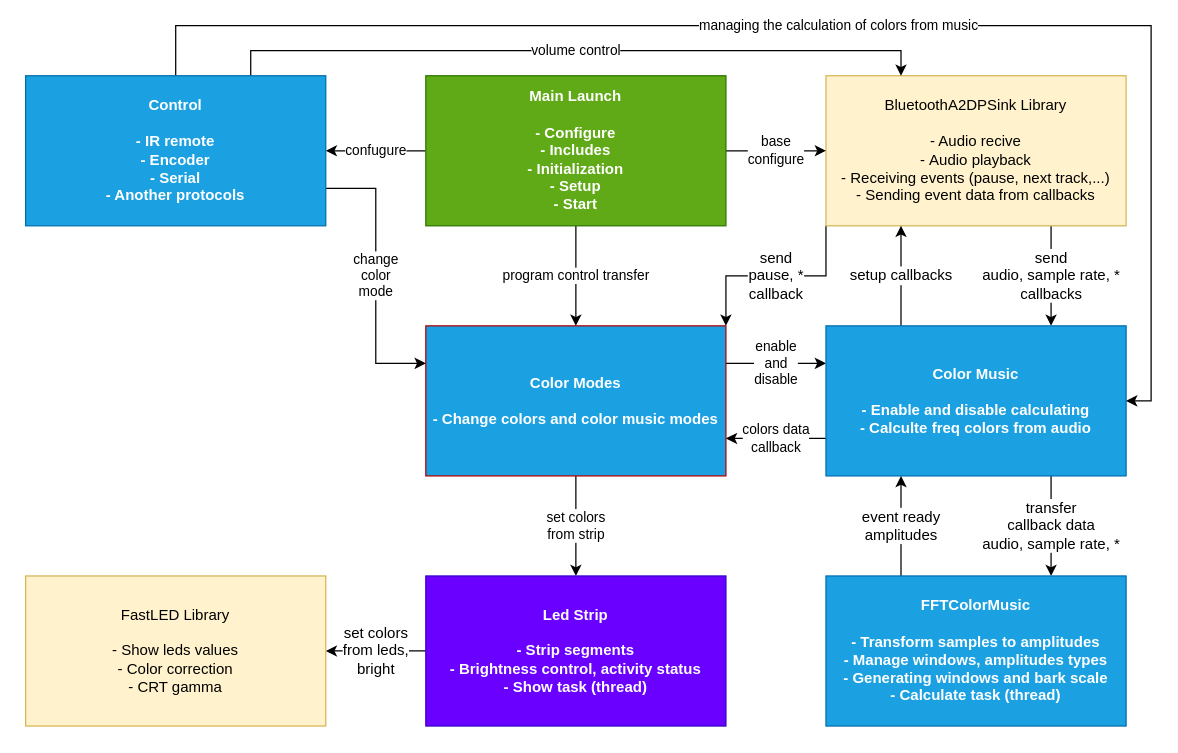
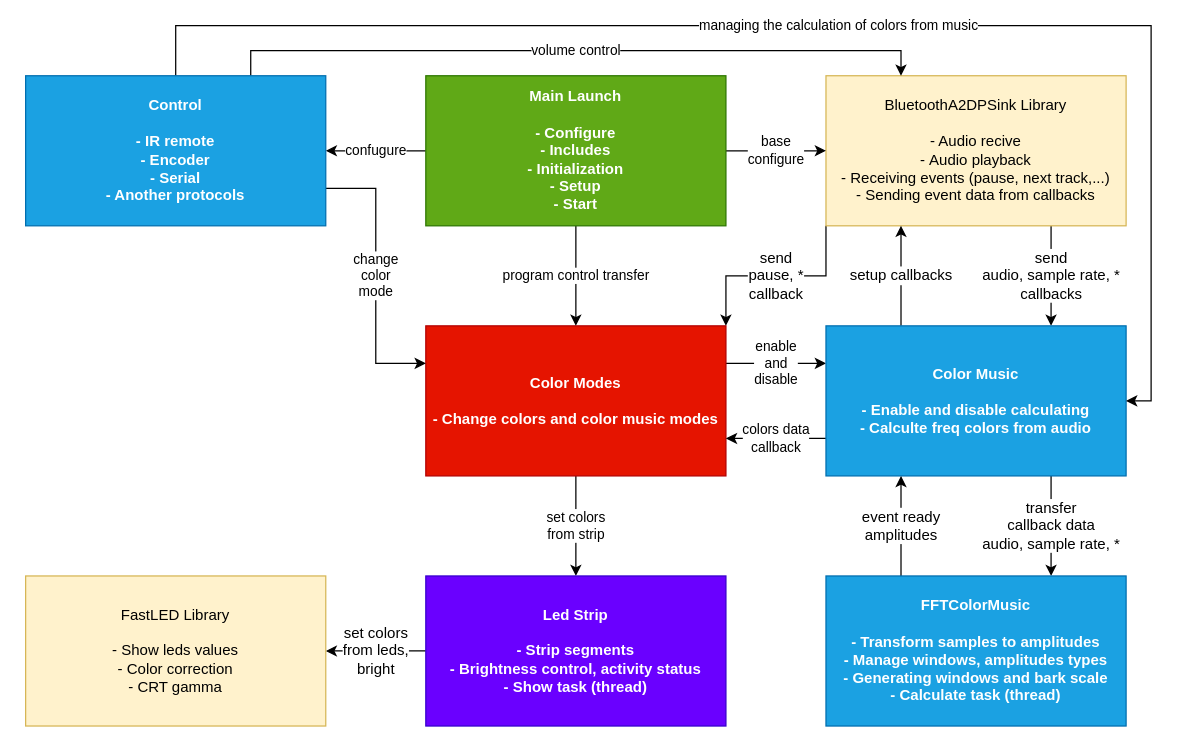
(576, 401) -> (576, 401)
